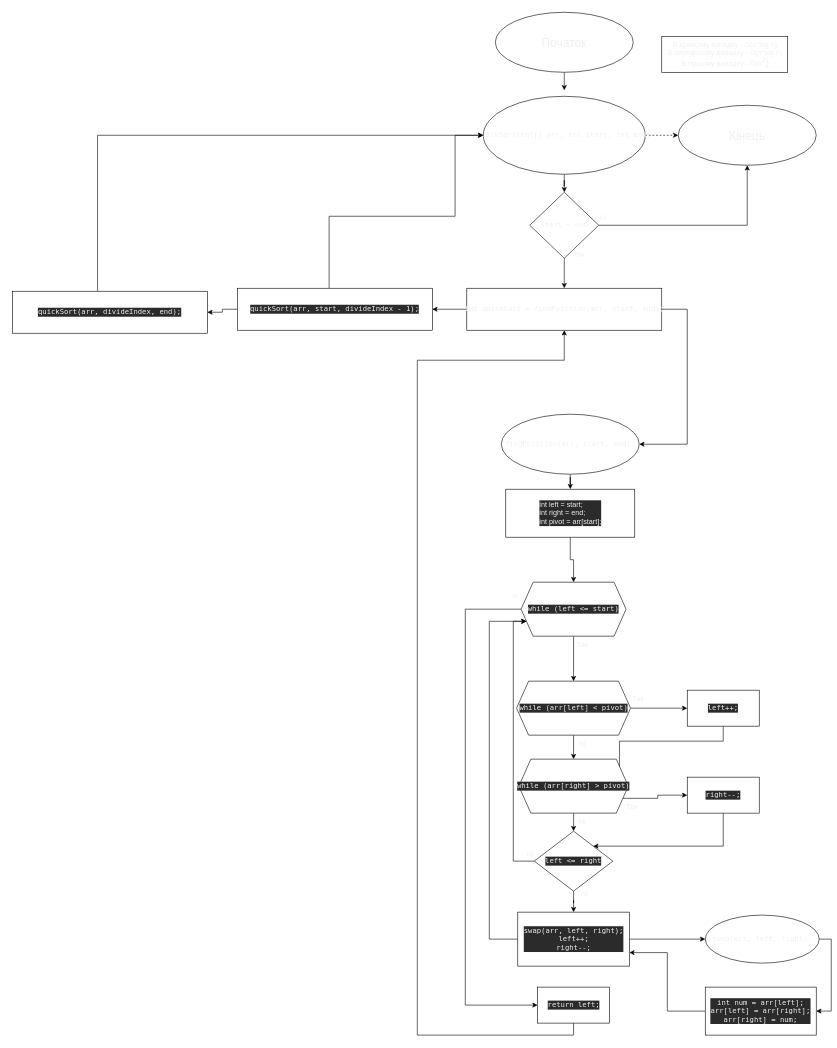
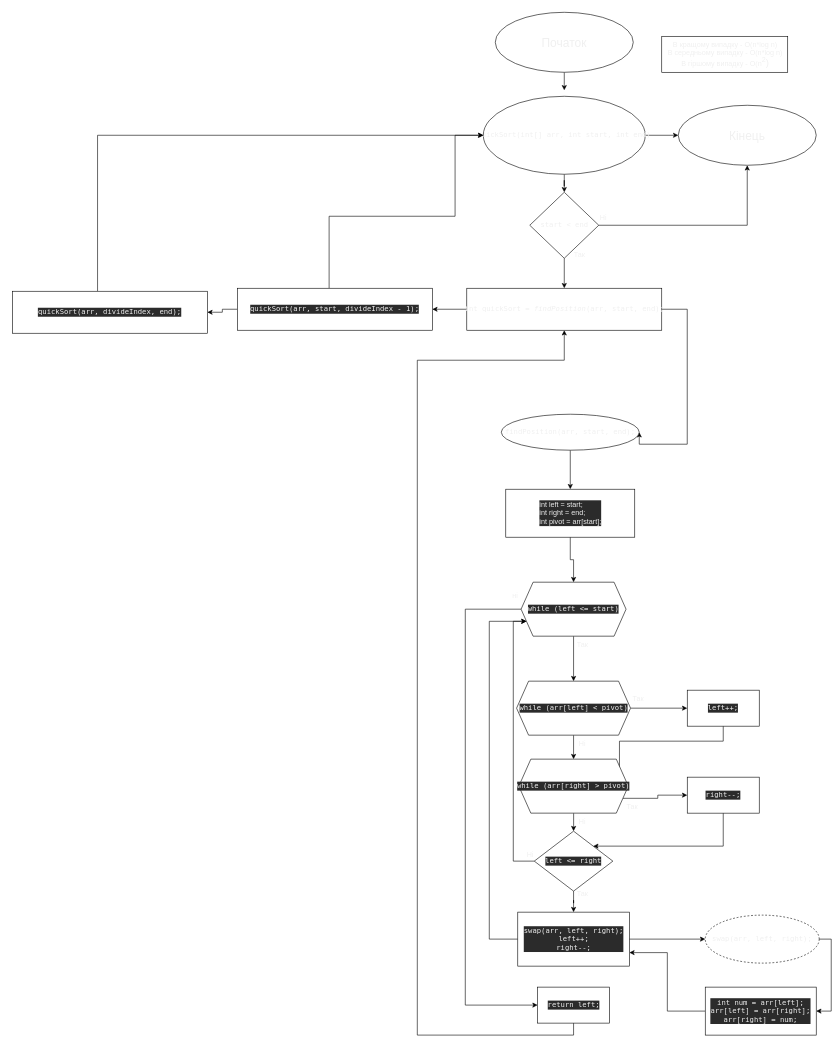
(659, 135) -> (659, 135)
(570, 444) -> (570, 432)
(762, 939) -> (762, 939)
